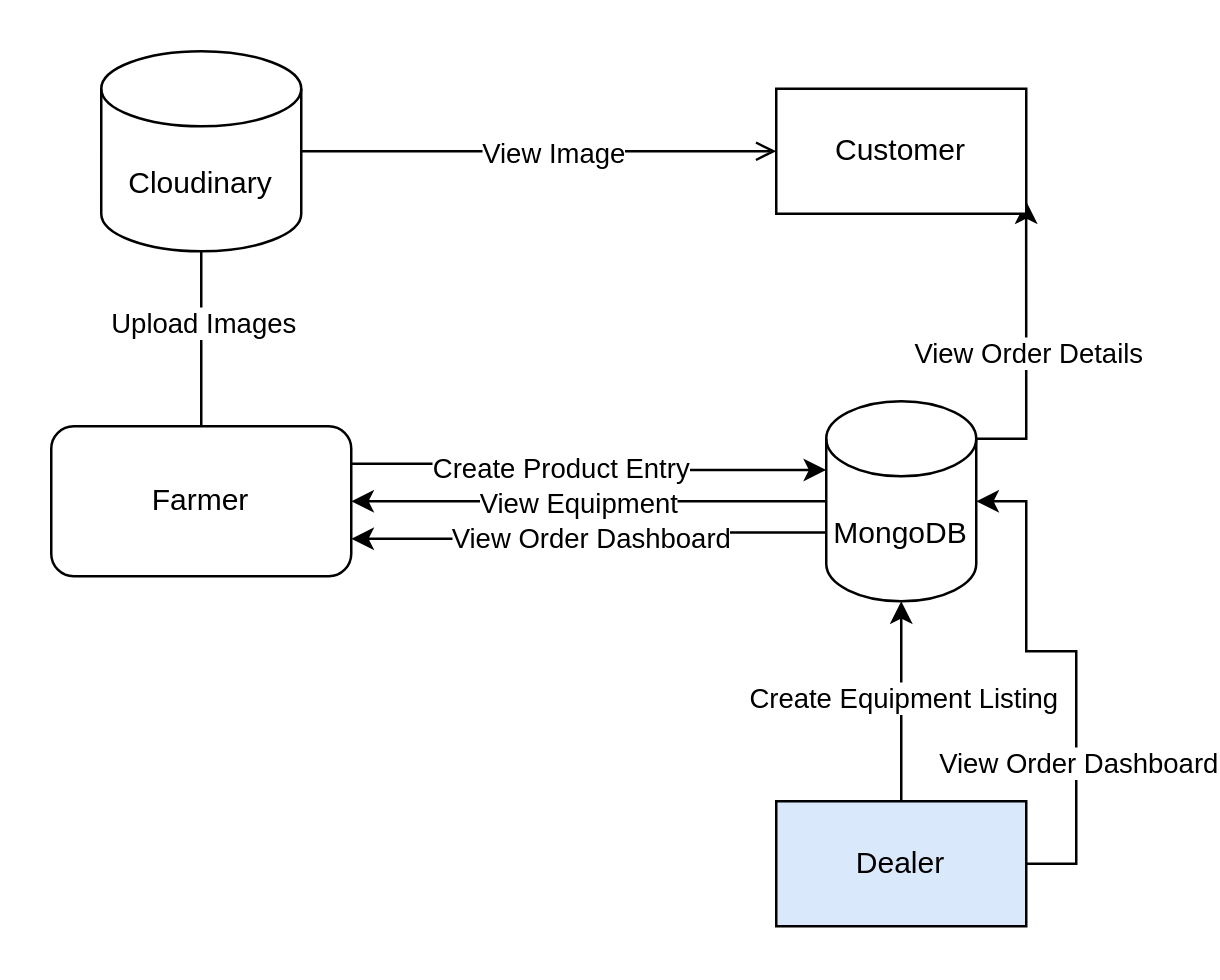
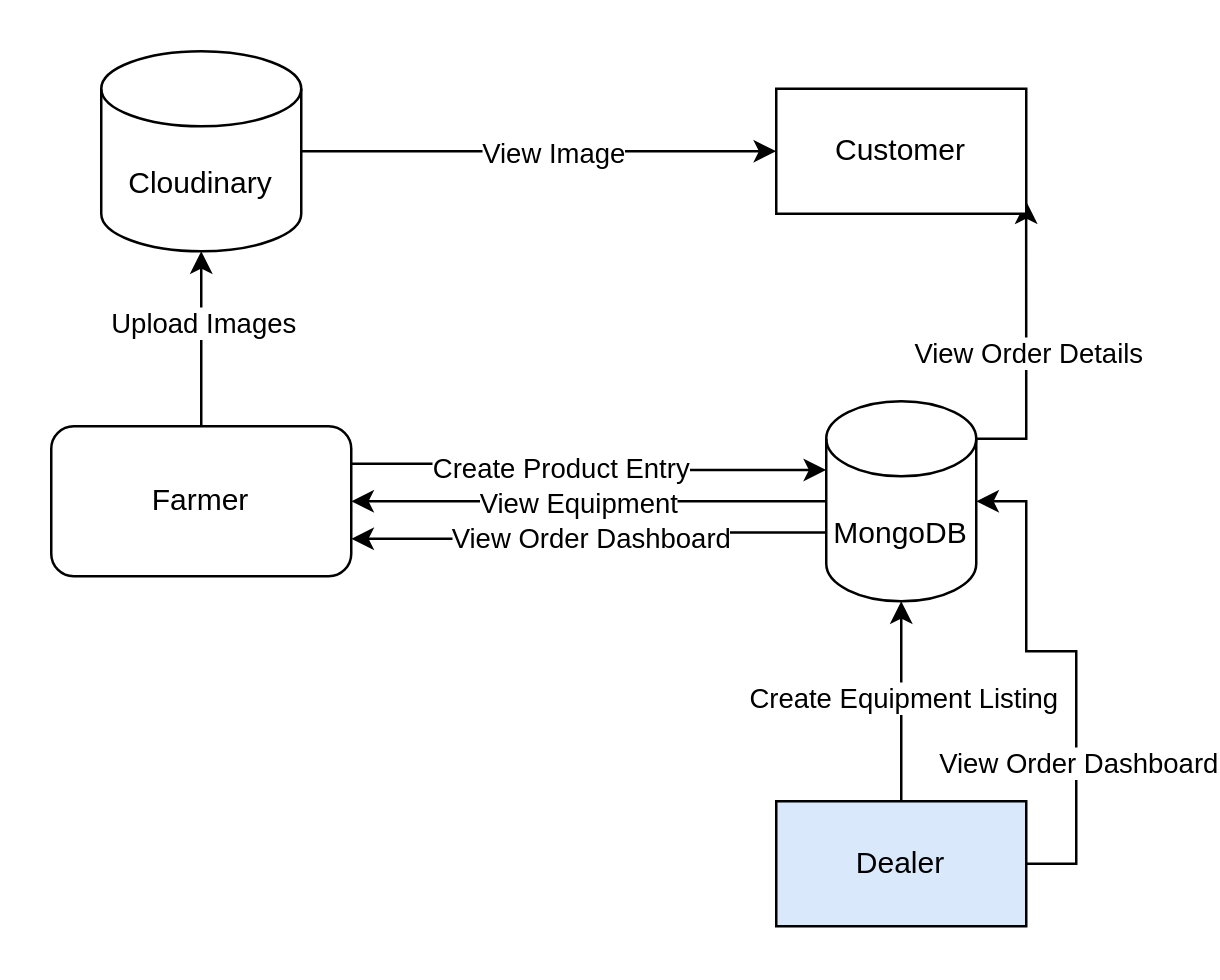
(762, 151) -> (758, 151)
(201, 262) -> (201, 269)
